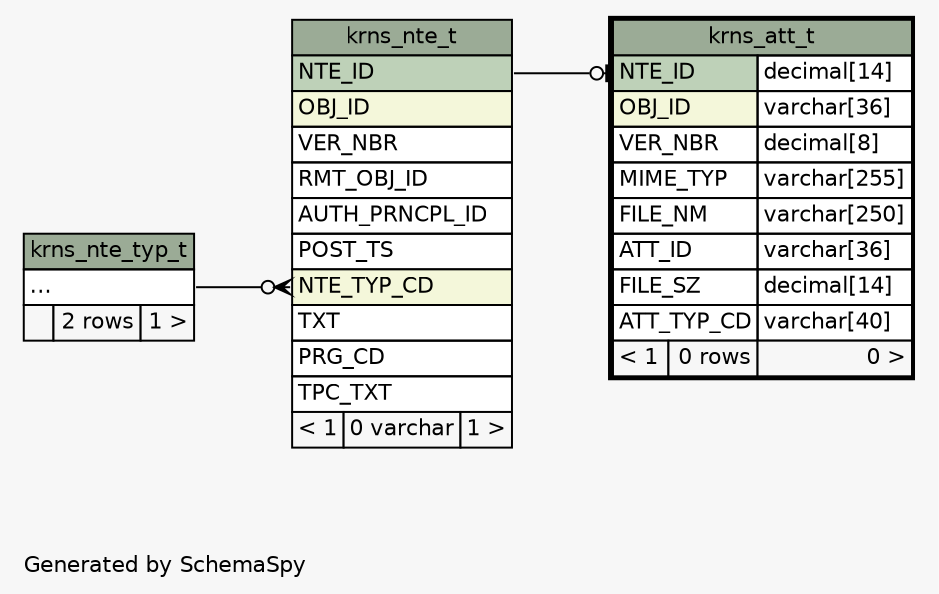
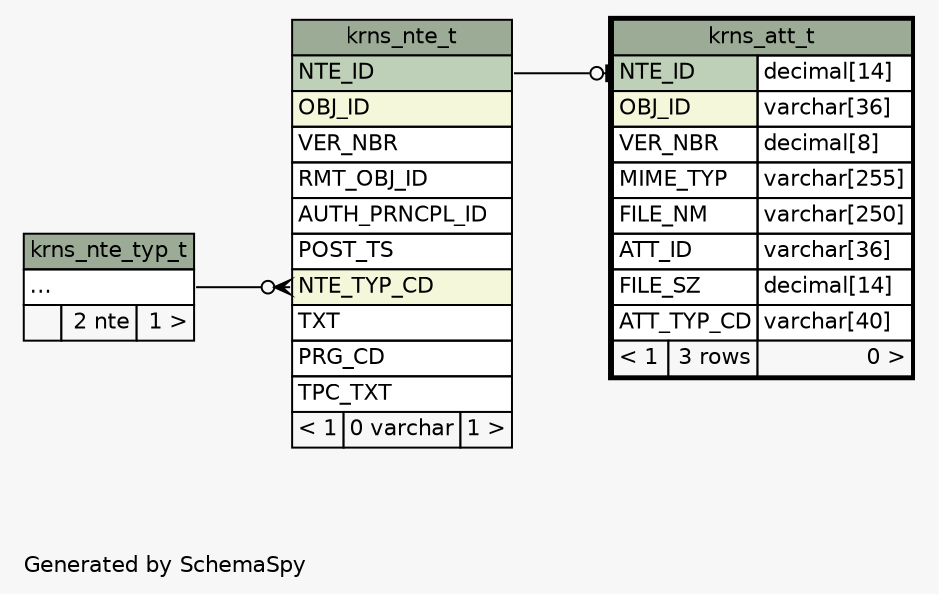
(98, 322) -> (102, 322)
(715, 357) -> (715, 357)
